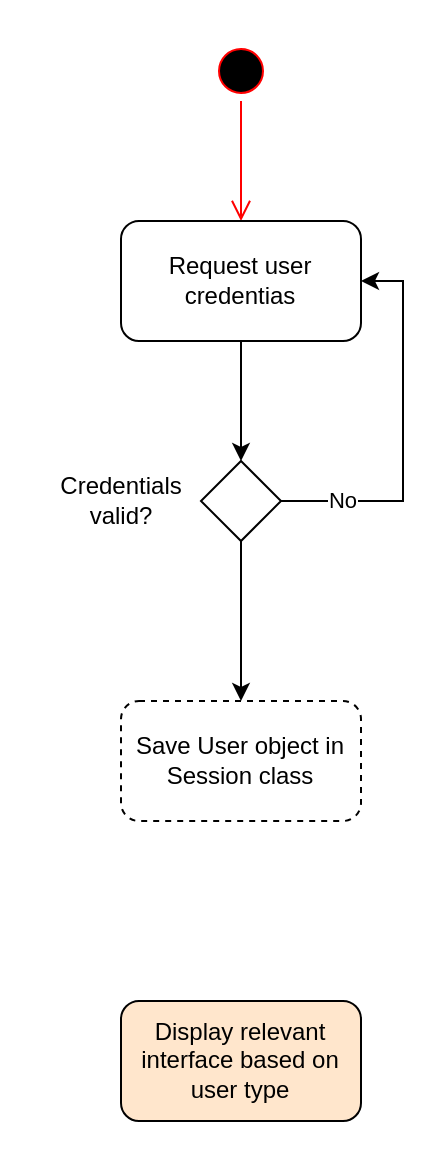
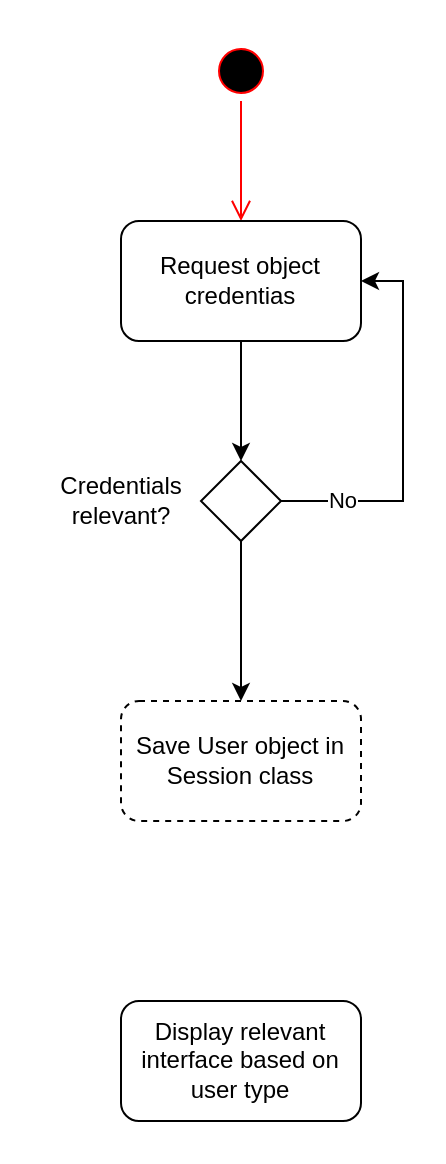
(241, 281) -> (241, 281)
(122, 501) -> (122, 501)
(241, 1061) -> (241, 1061)
